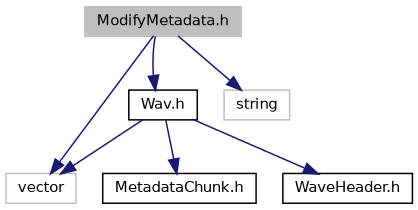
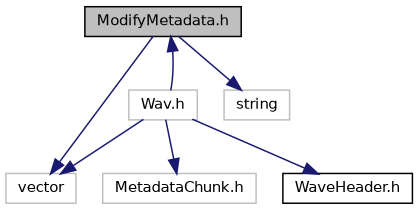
(163, 22) -> (163, 22)
(153, 56) -> (173, 71)
(163, 105) -> (163, 105)
(179, 188) -> (179, 188)
